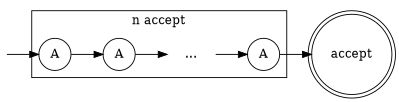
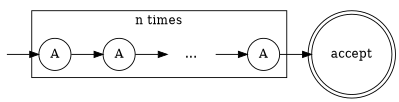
(159, 21) -> (159, 21)
